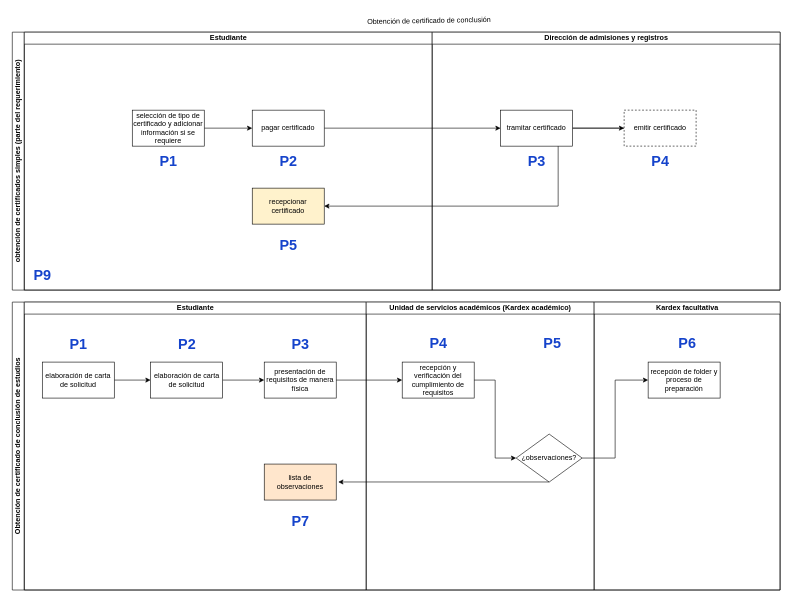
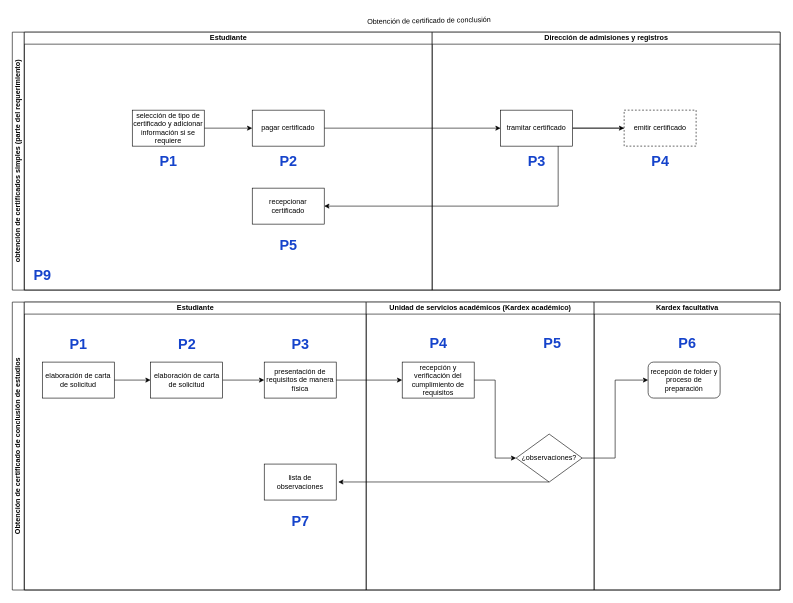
(288, 206) -> (288, 206)
(684, 380) -> (684, 380)
(300, 482) -> (300, 482)
